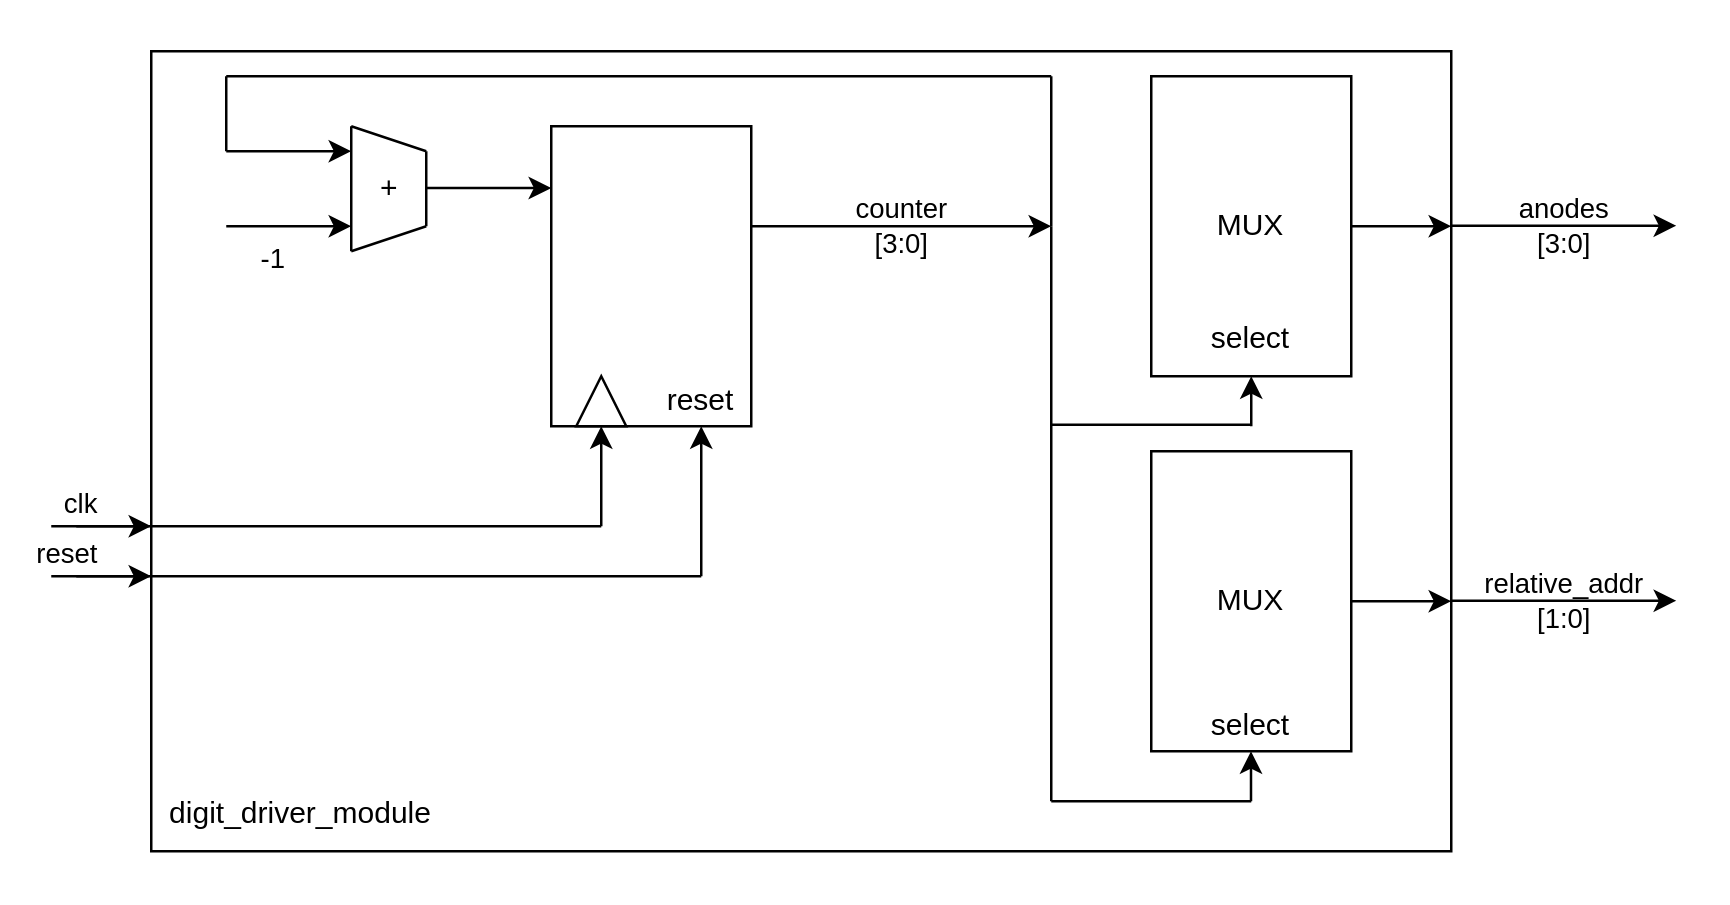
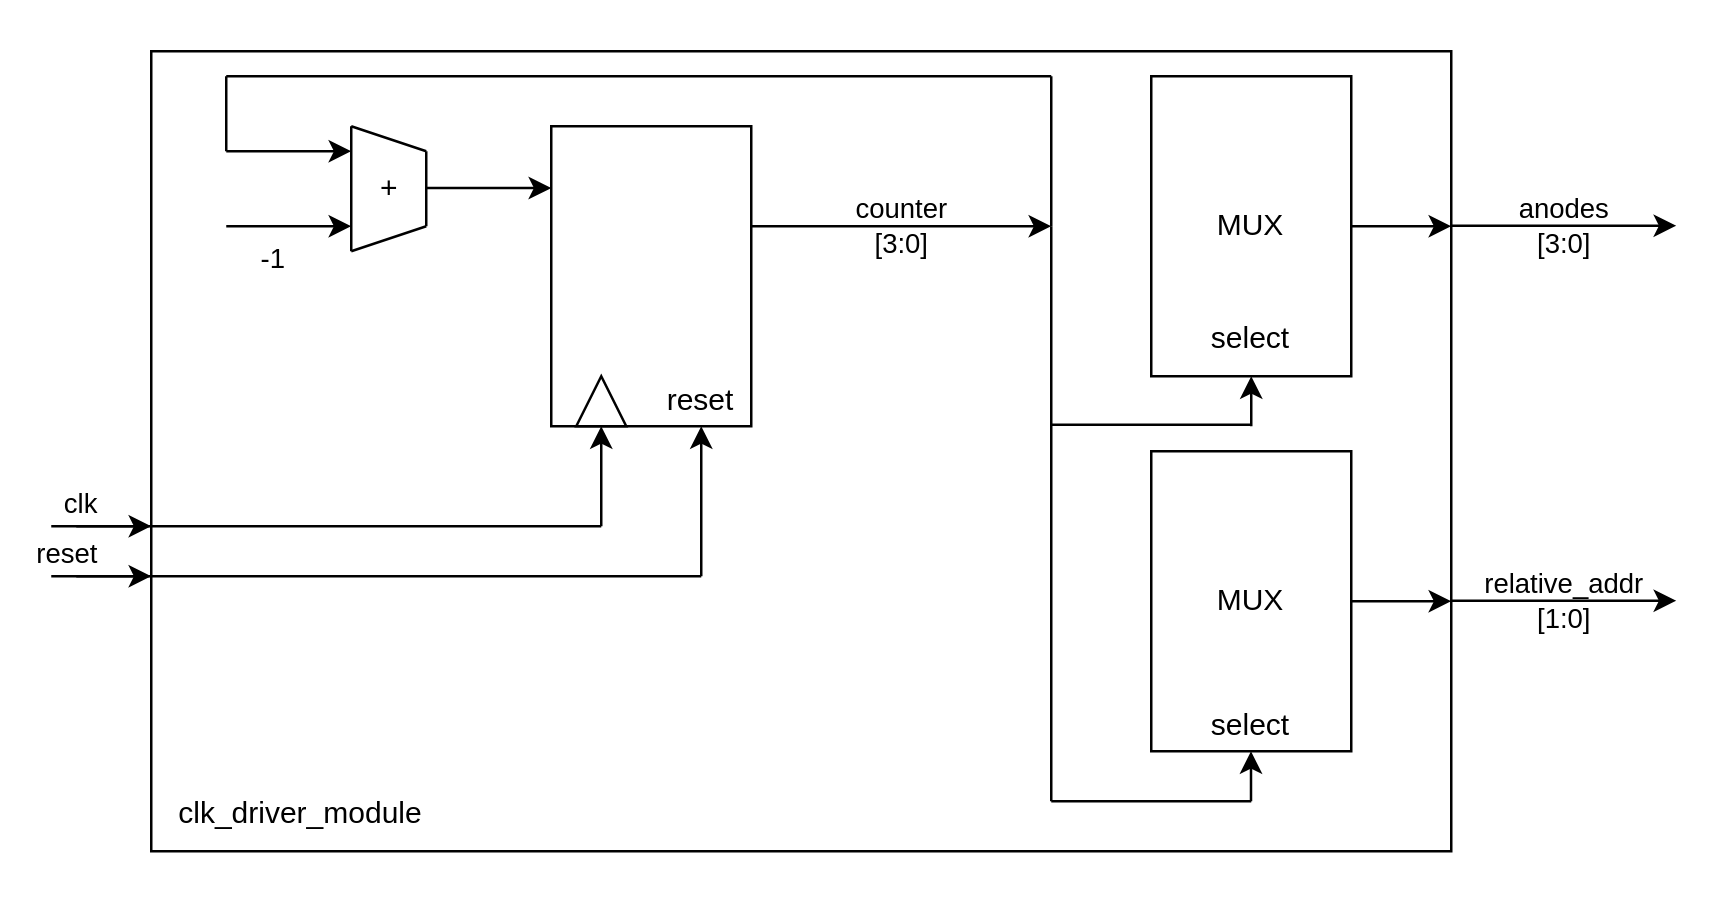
(301, 814) -> (301, 814)
